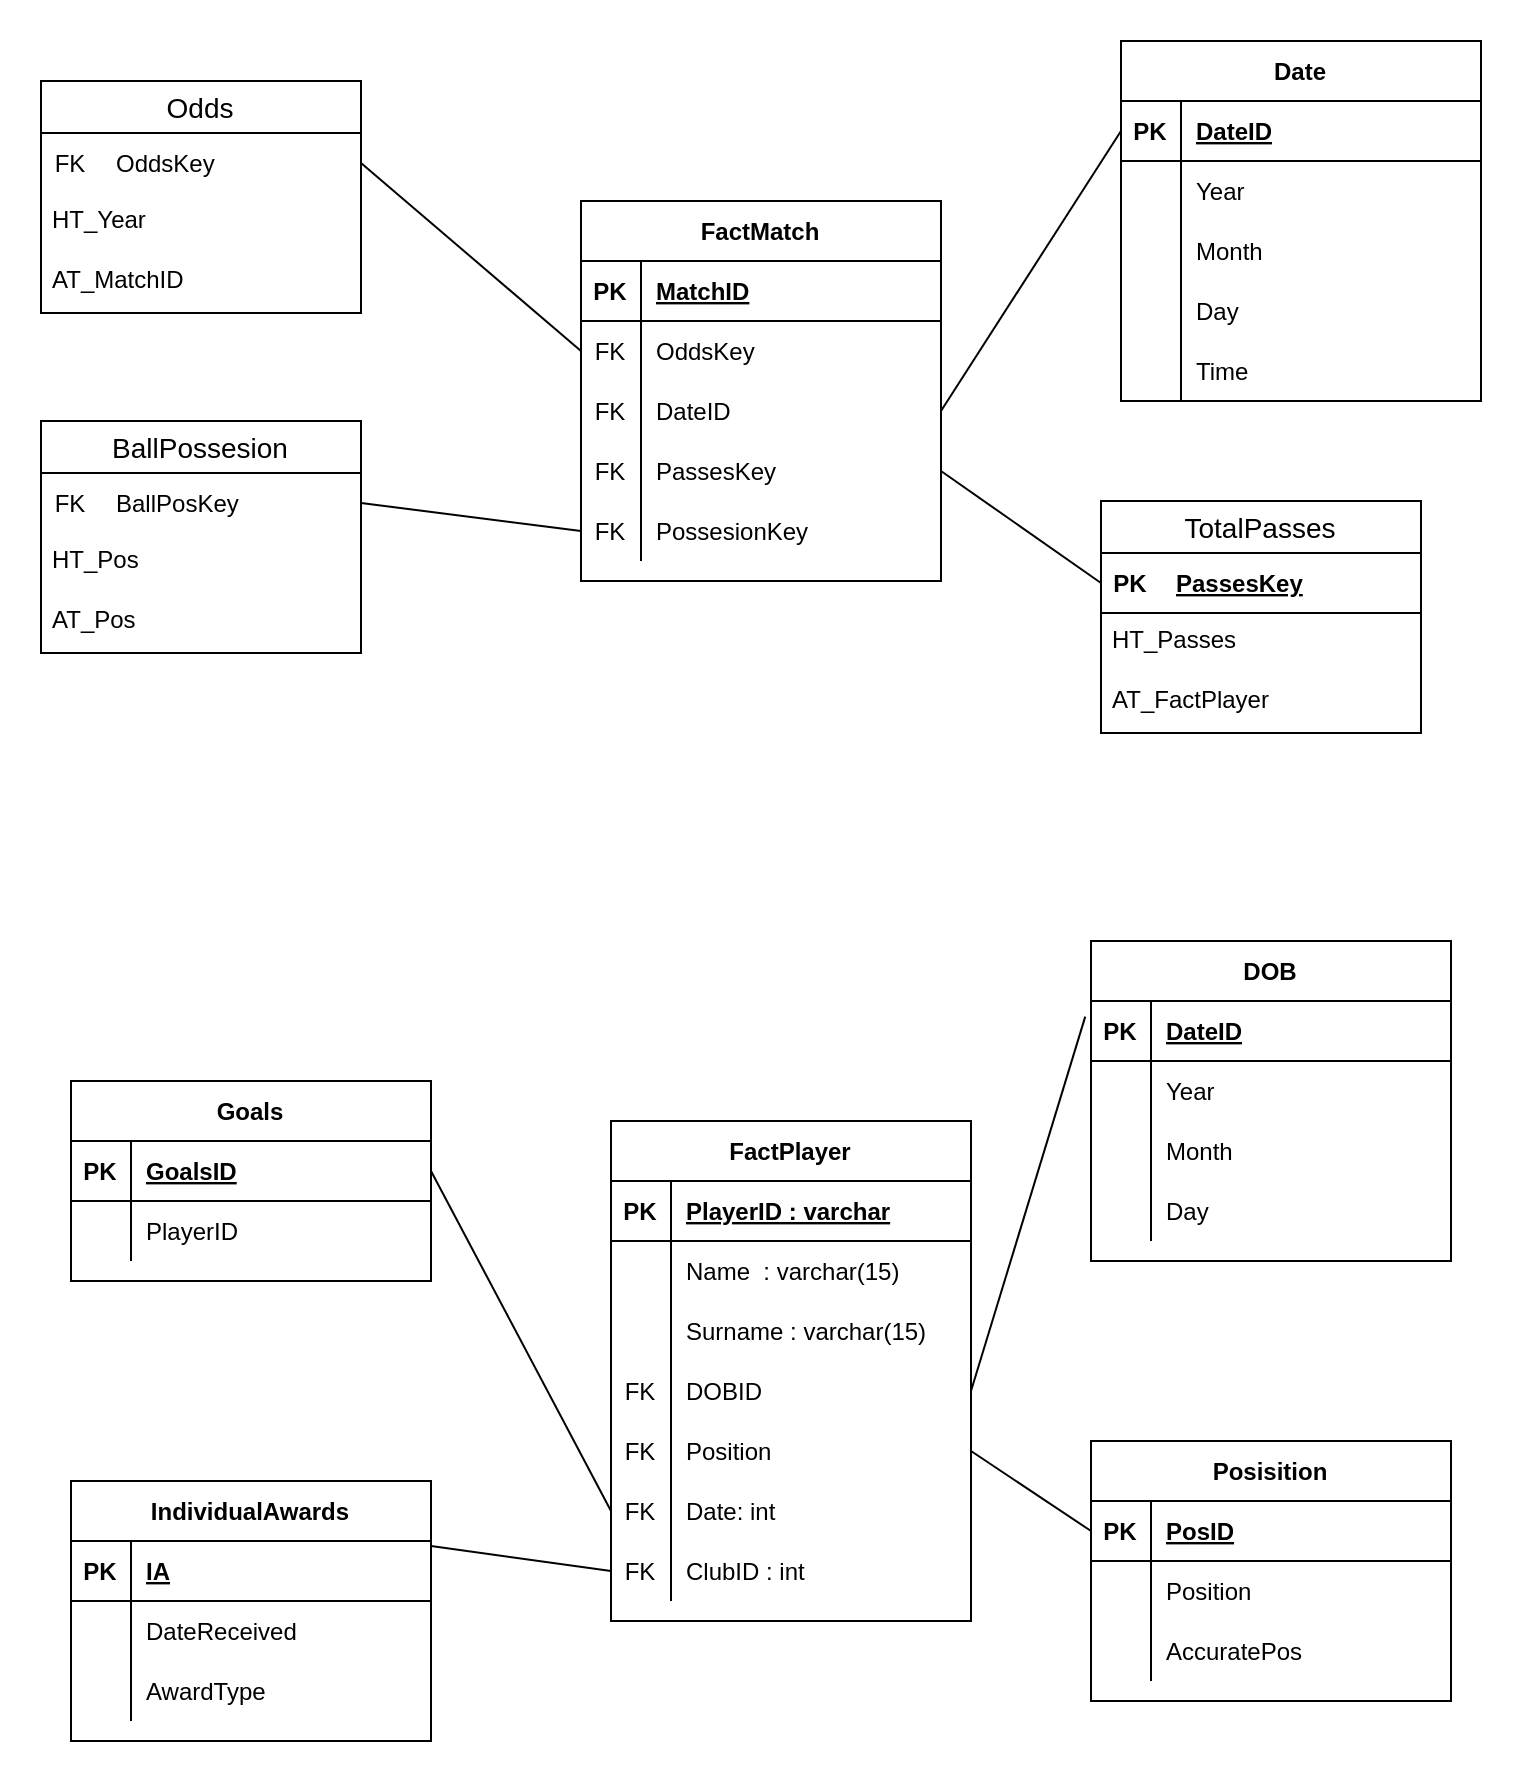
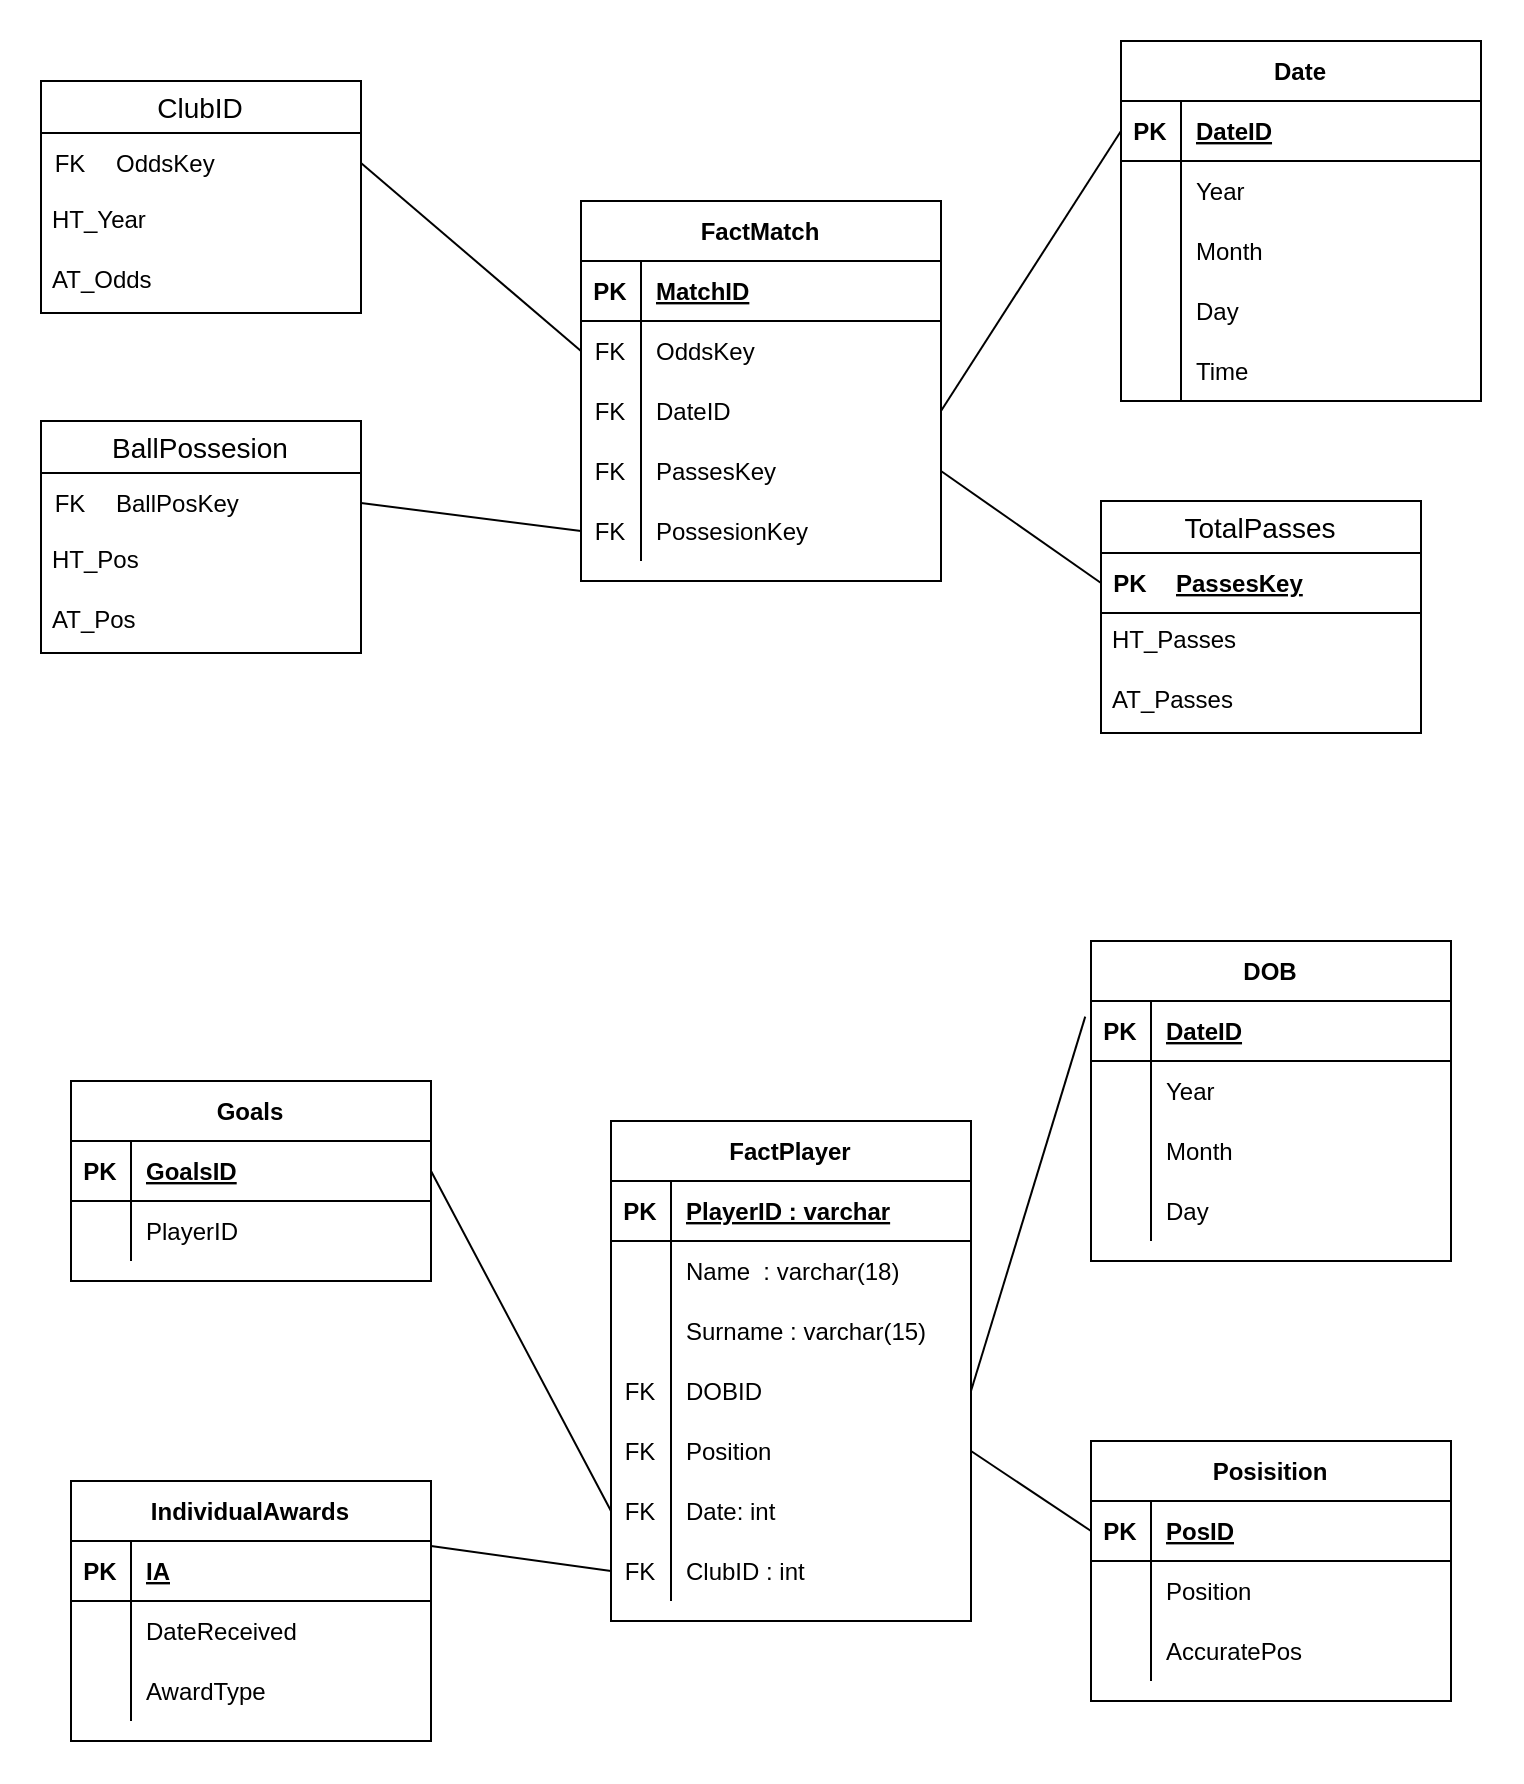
(200, 109) -> (200, 109)
(119, 280) -> (99, 280)
(1196, 700) -> (1172, 700)
(804, 1272) -> (804, 1272)
